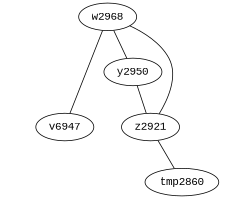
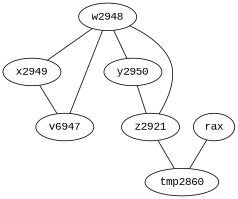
(108, 17) -> (108, 17)
none -> (32, 72)
none -> (214, 127)
